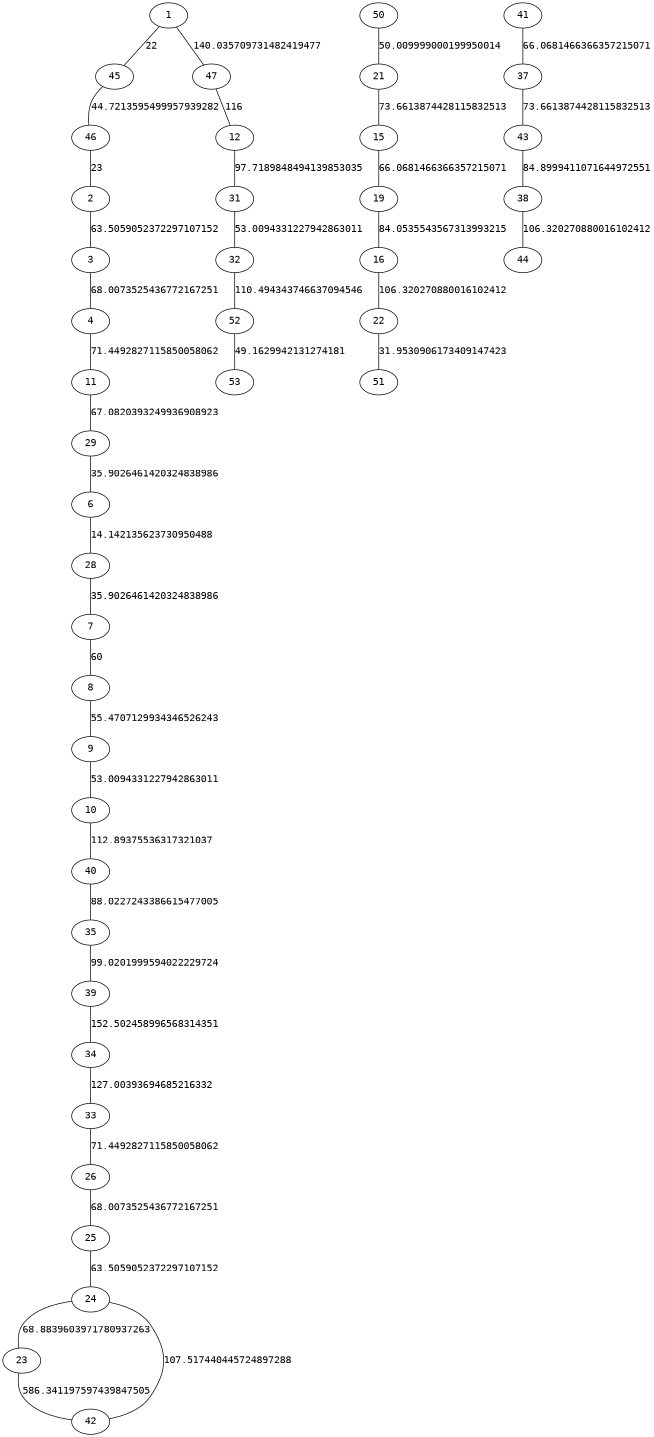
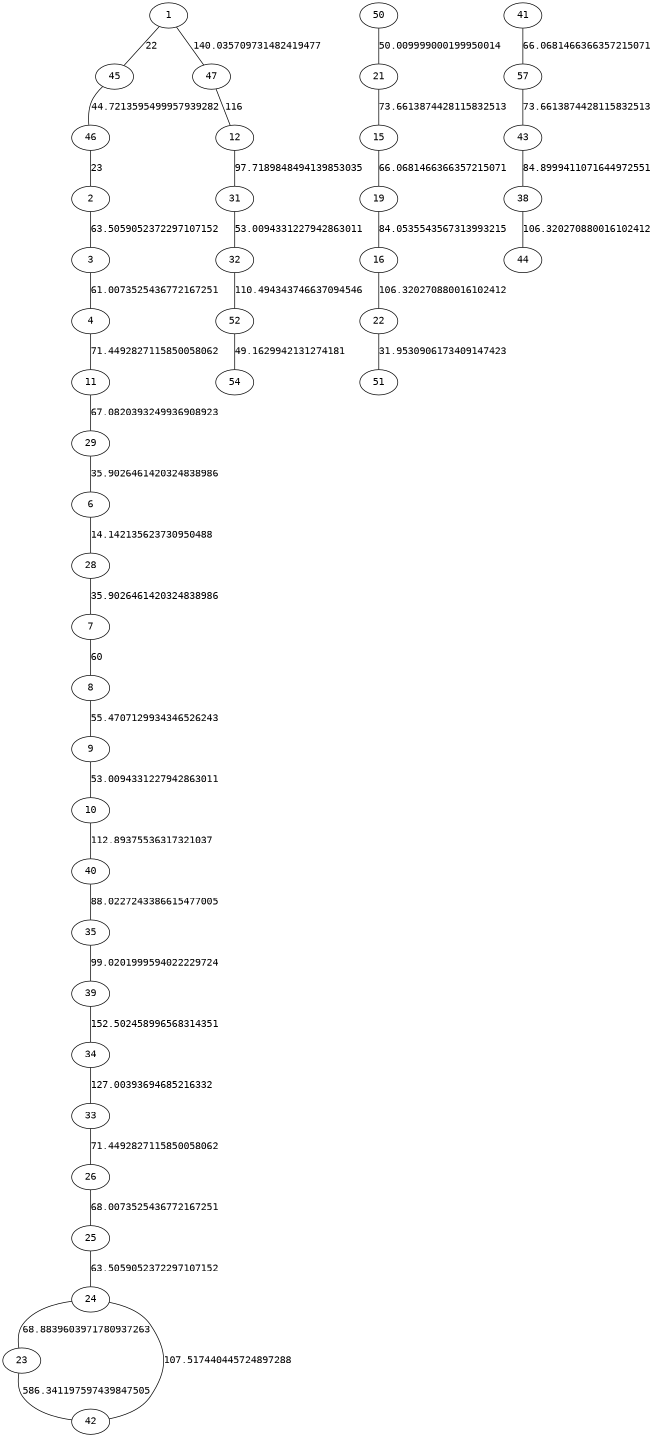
(523, 77) -> (523, 77)
(155, 291) -> (155, 291)
(235, 382) -> (235, 382)
